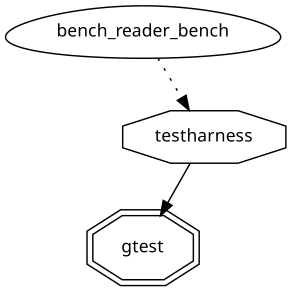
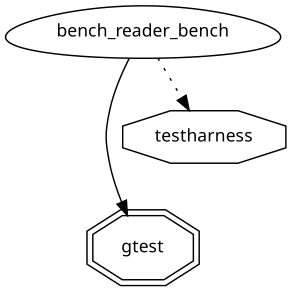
(179, 183) -> (107, 129)
